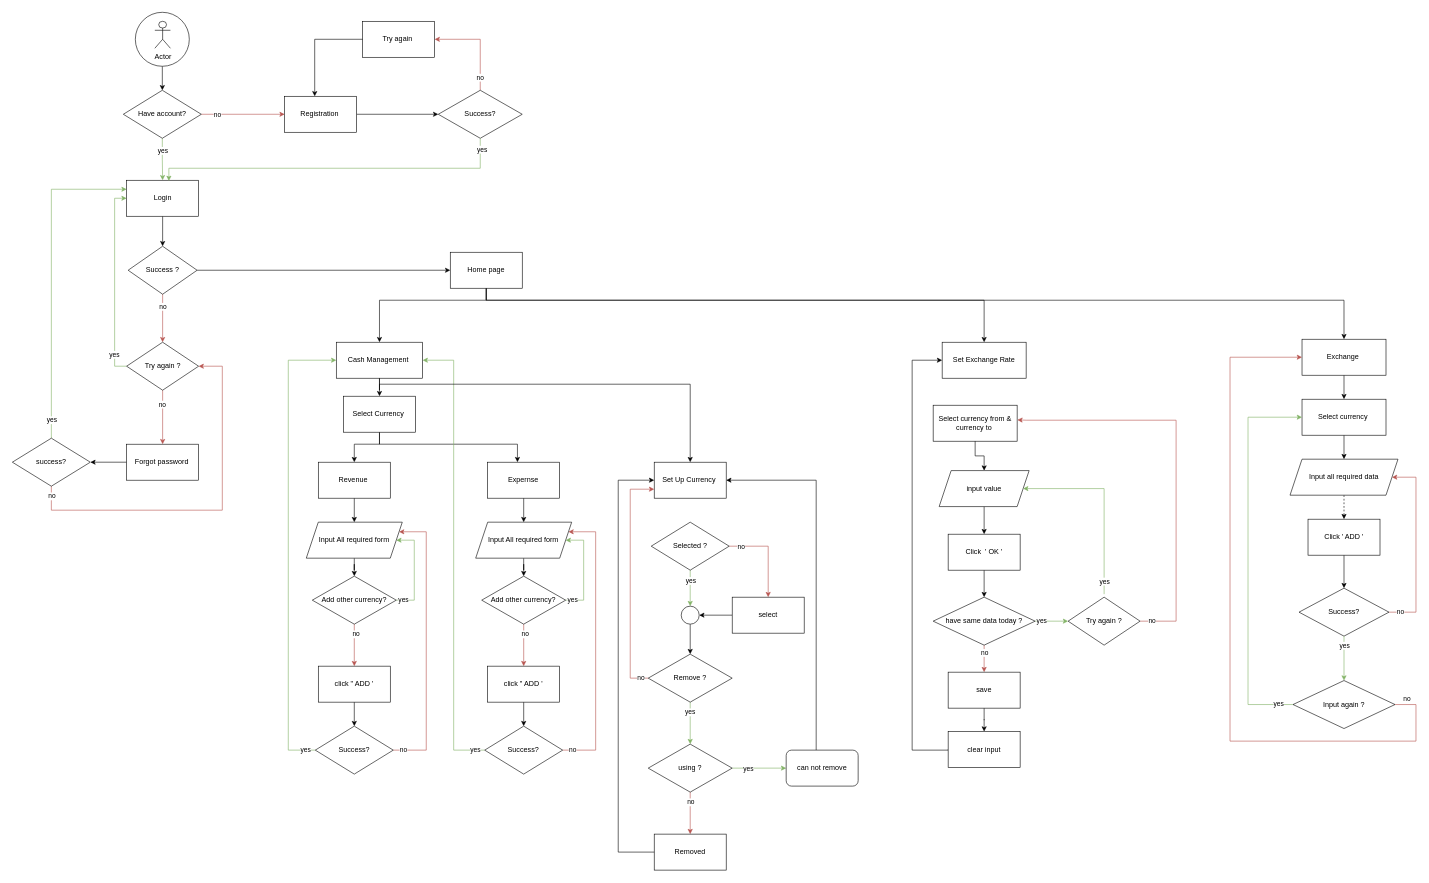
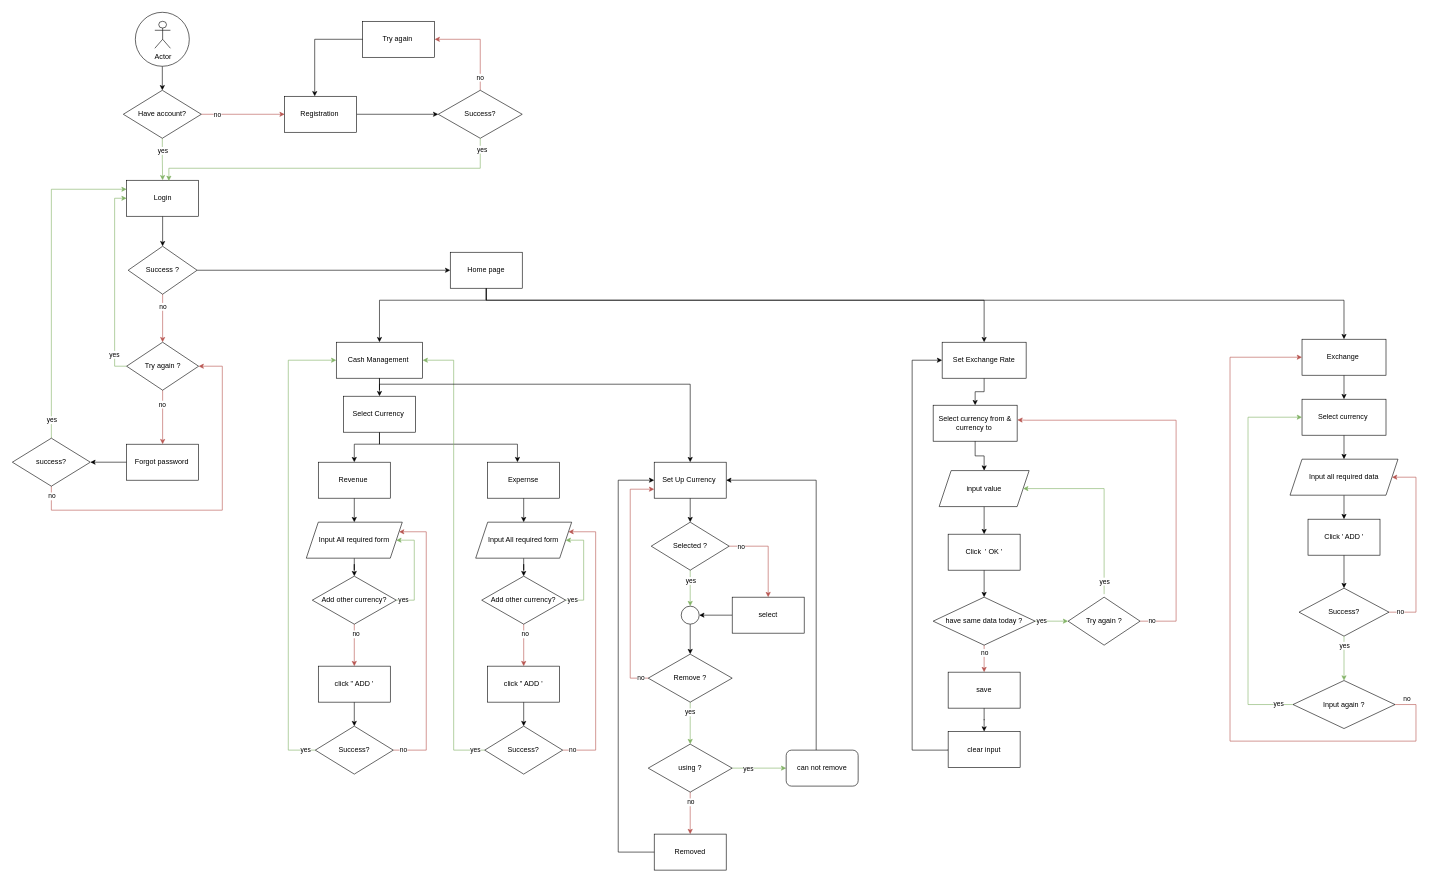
none -> (984, 392)
(1344, 504) -> (1344, 504)
none -> (690, 516)
